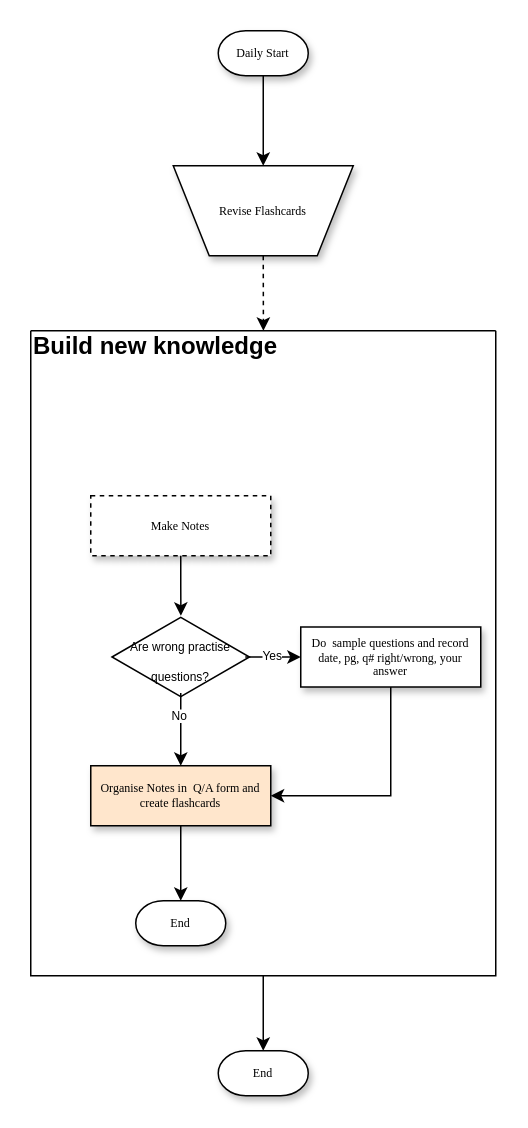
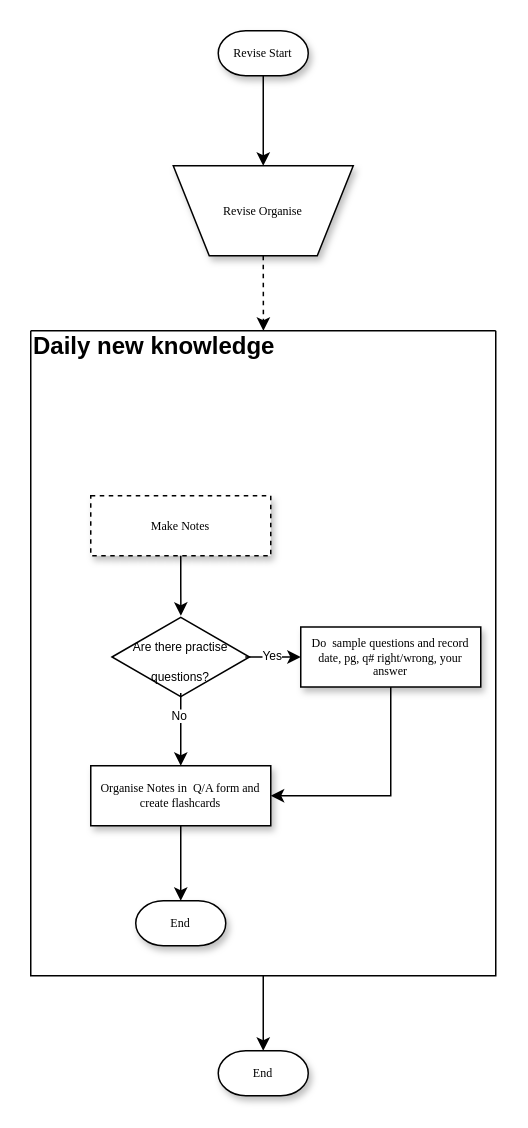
(263, 53) -> (263, 53)
(263, 211) -> (263, 211)
(146, 346) -> (146, 346)
(181, 658) -> (181, 658)
(181, 796) -> (181, 796)
